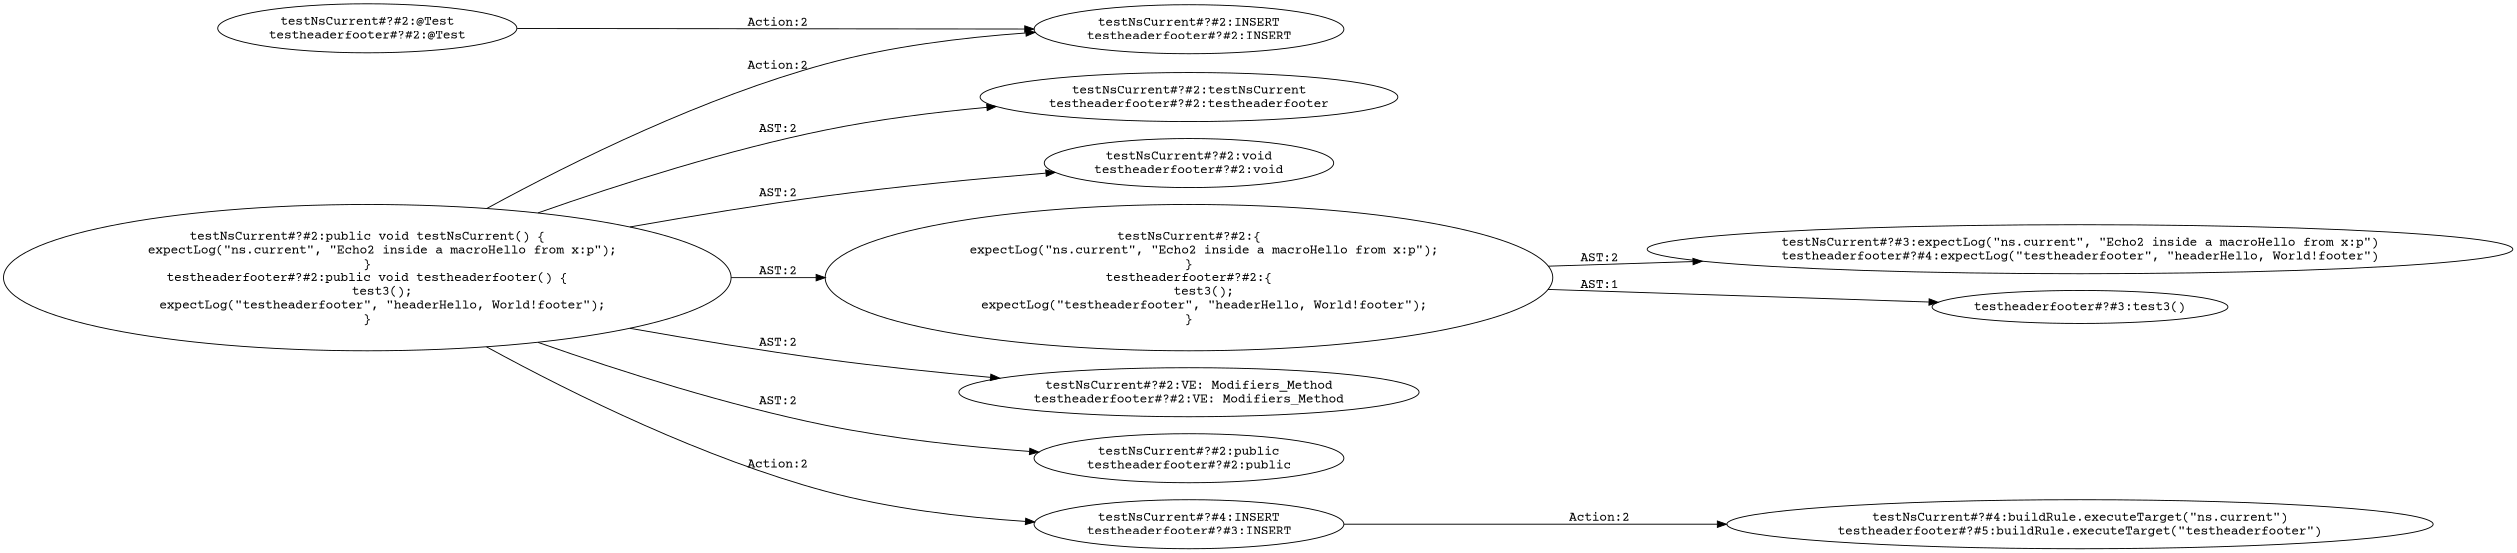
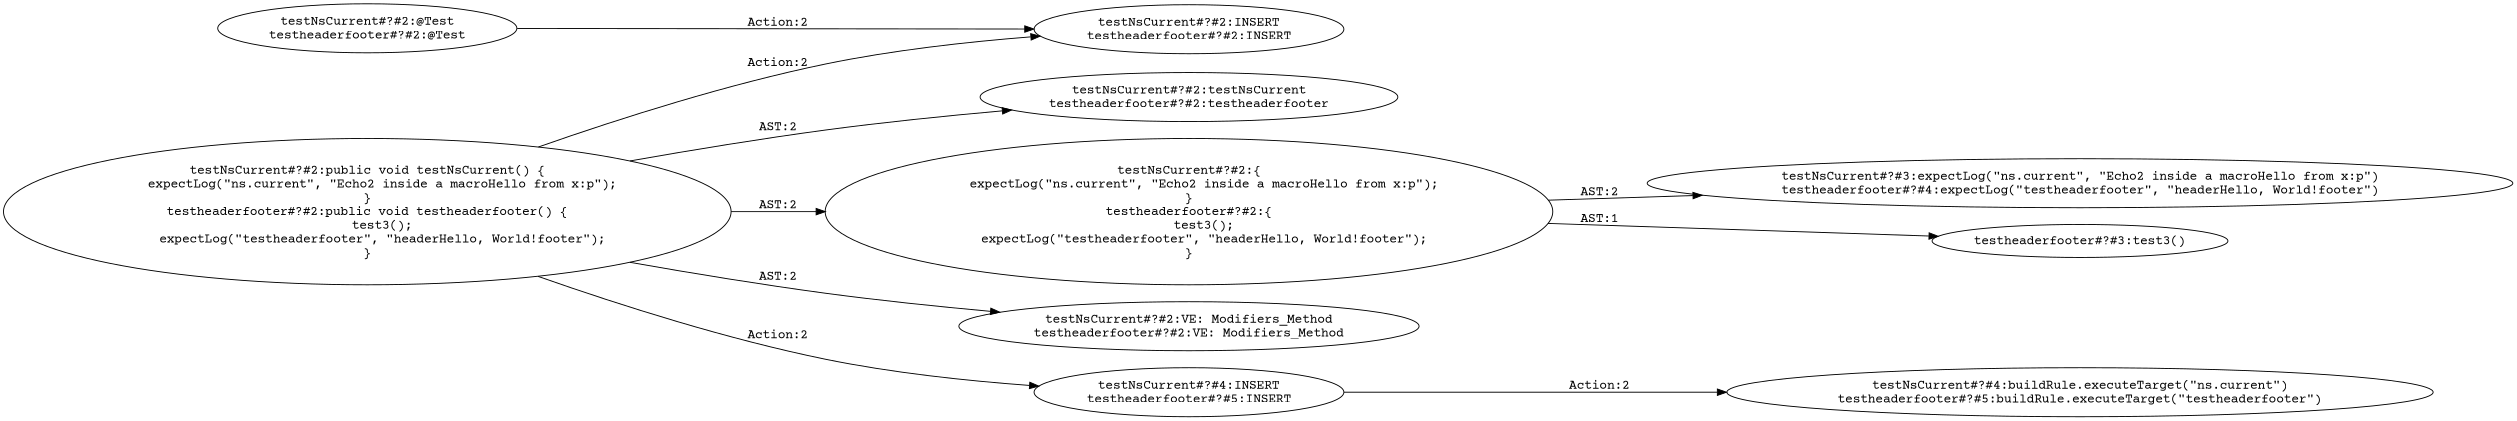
(1189, 163) -> none
(1189, 458) -> none
(1189, 524) -> (1189, 392)
